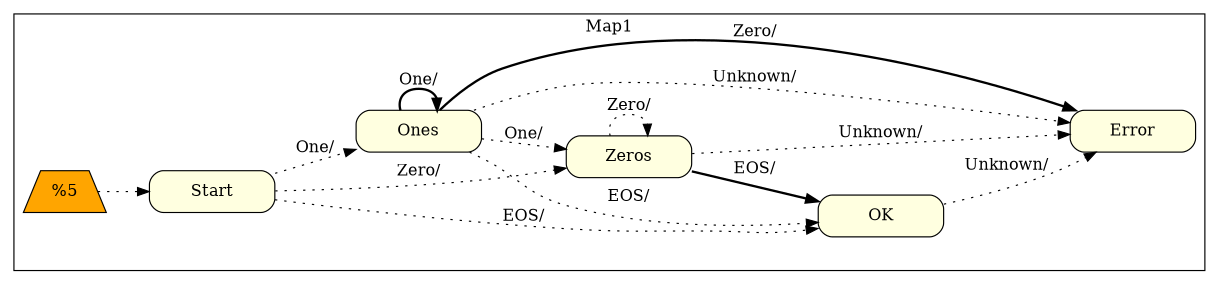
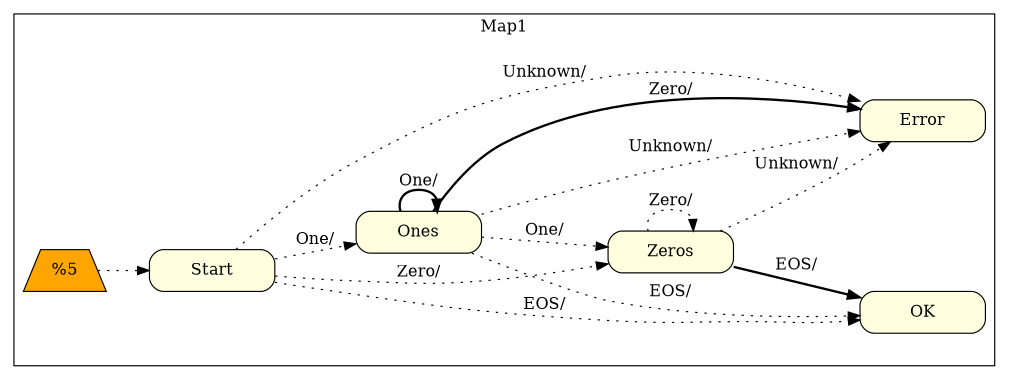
(1016, 185) -> (523, 93)
